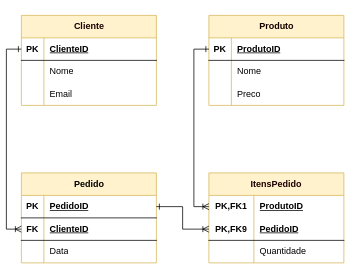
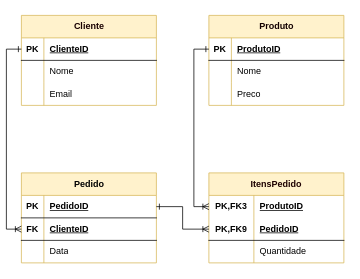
(231, 207) -> (231, 207)
